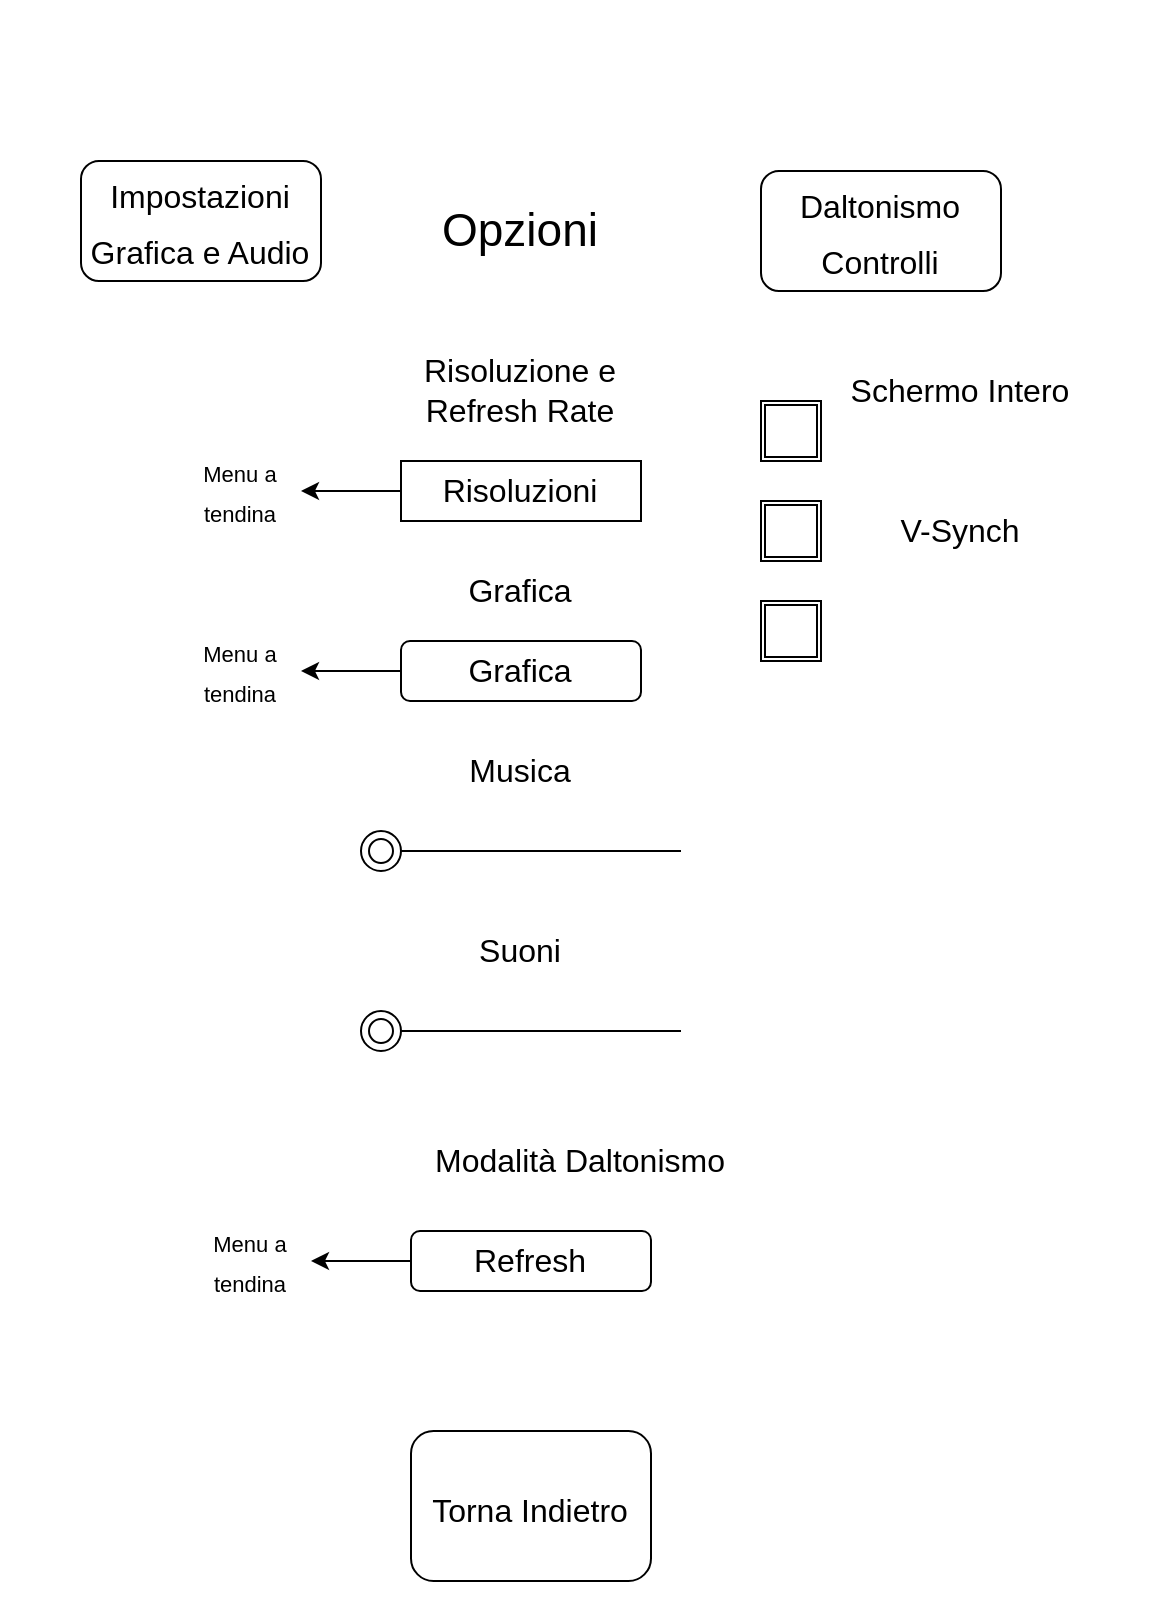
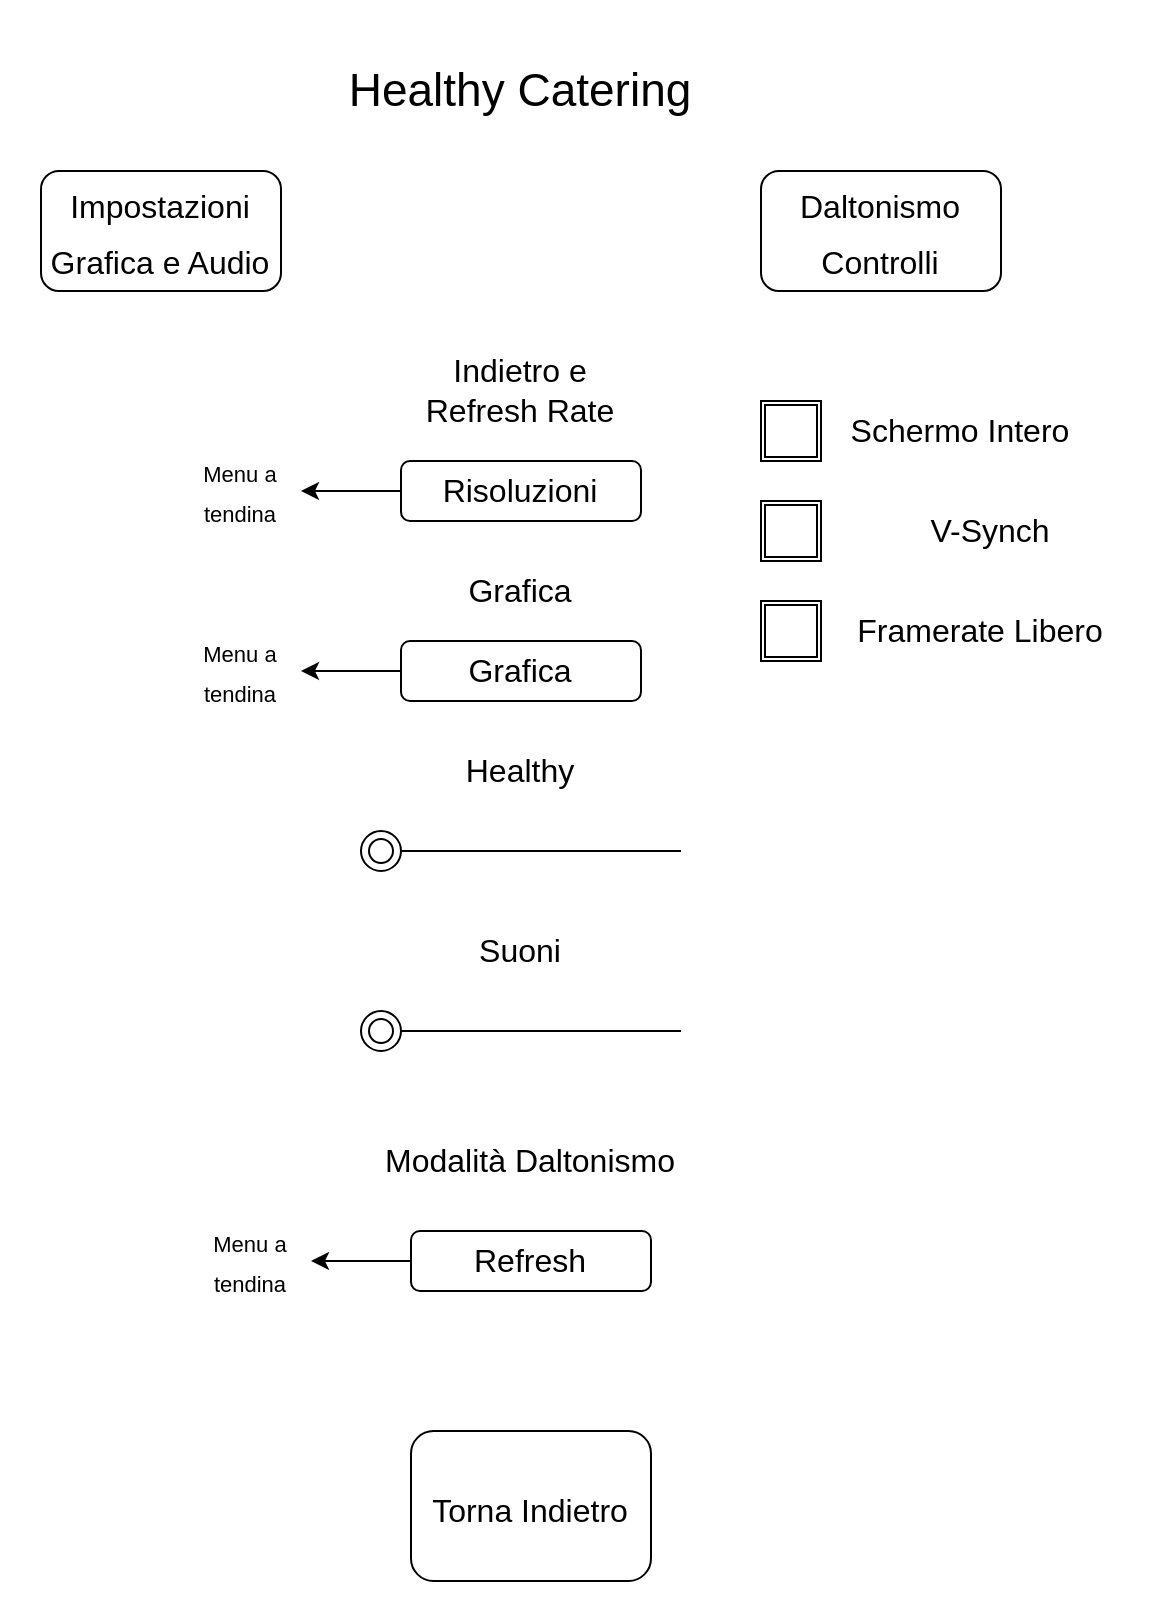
none -> (521, 91)
(201, 221) -> (161, 231)
(521, 231) -> none
(521, 391) -> (521, 391)
(961, 391) -> (961, 431)
(521, 491) -> (521, 491)
(961, 531) -> (991, 531)
none -> (981, 631)
(521, 771) -> (521, 771)
(581, 1161) -> (531, 1161)
